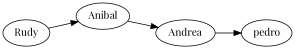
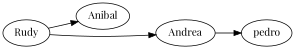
(139, 24) -> (99, 36)
